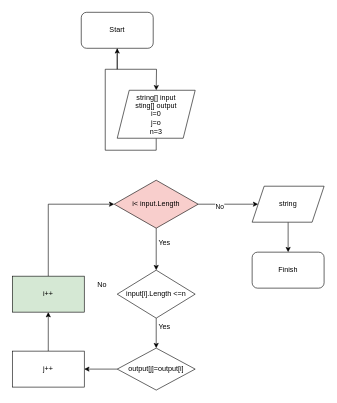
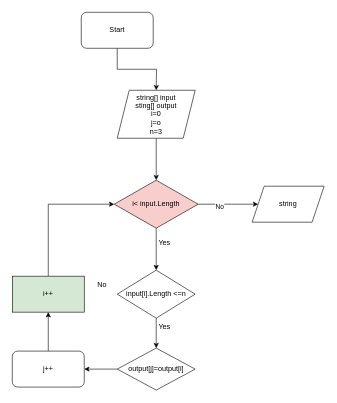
(105, 131) -> (156, 174)
(288, 246) -> none
(288, 270) -> none
(48, 369) -> (48, 369)
